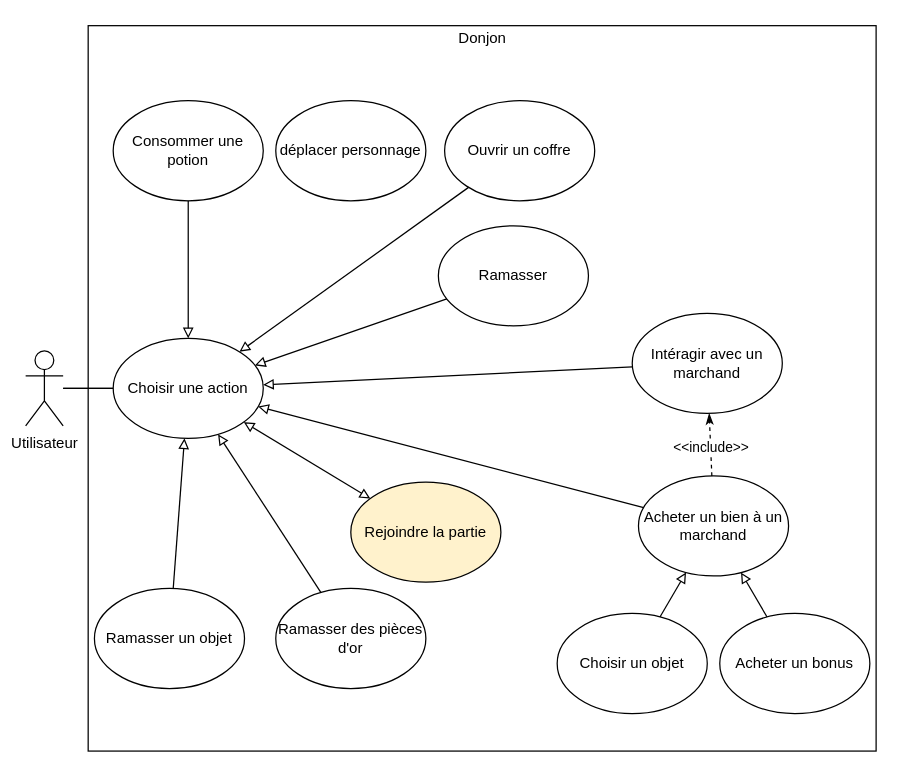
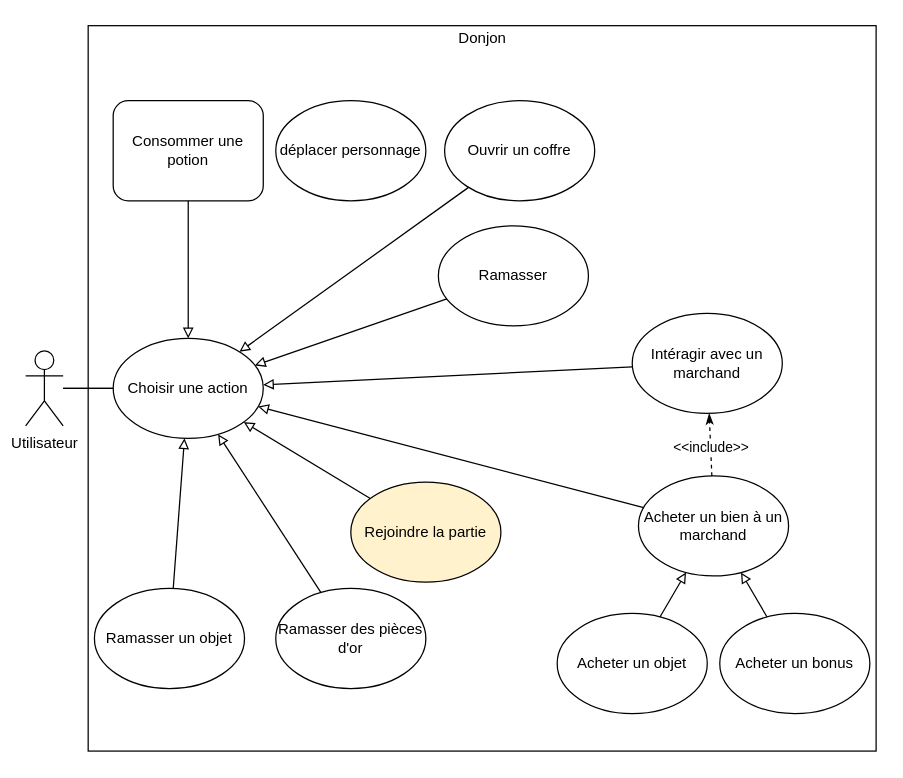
(188, 151) -> (188, 151)
(361, 492) -> (364, 495)
(632, 663) -> (632, 663)
